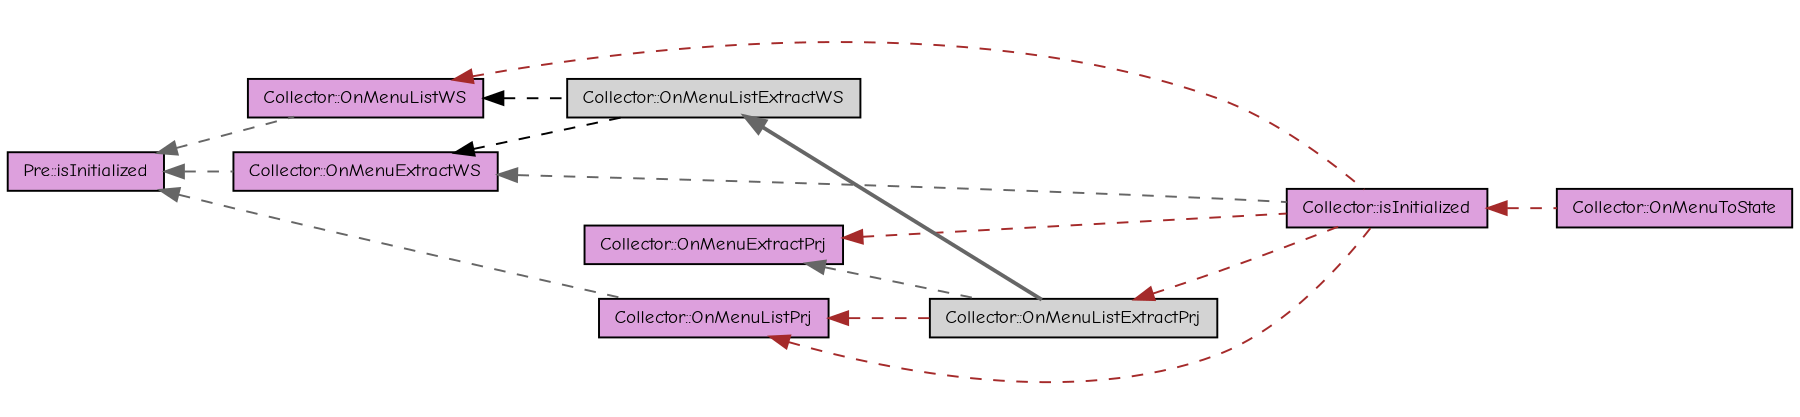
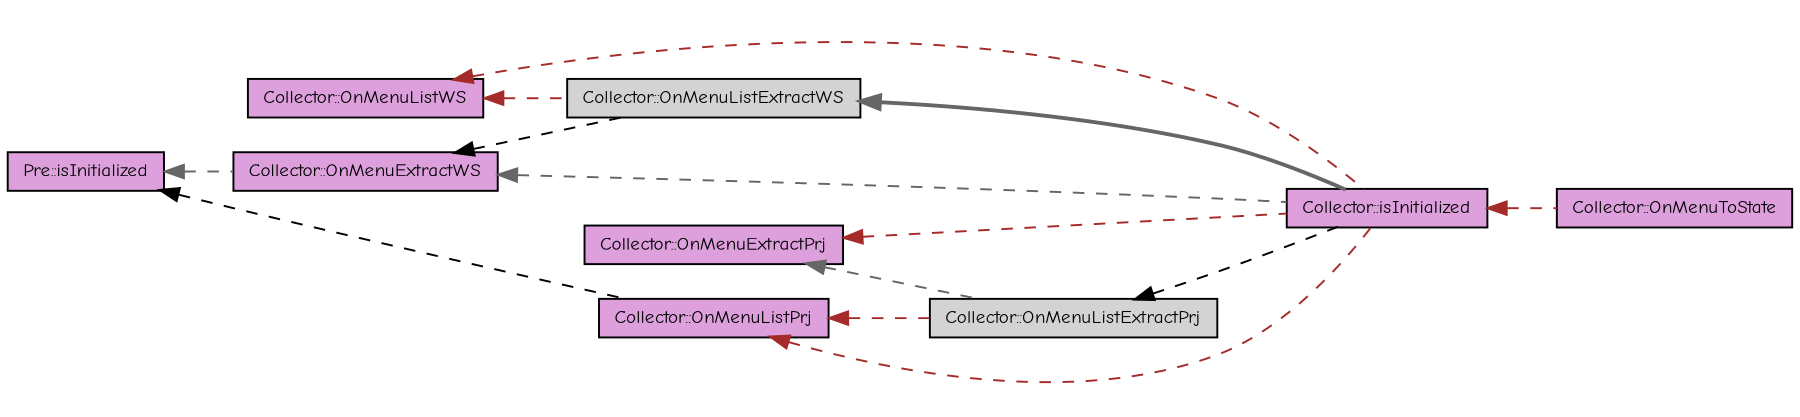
(535, 98) -> (535, 98)
(235, 132) -> none
(902, 213) -> (1117, 126)
(404, 248) -> (404, 248)
(1246, 261) -> (1246, 261)
